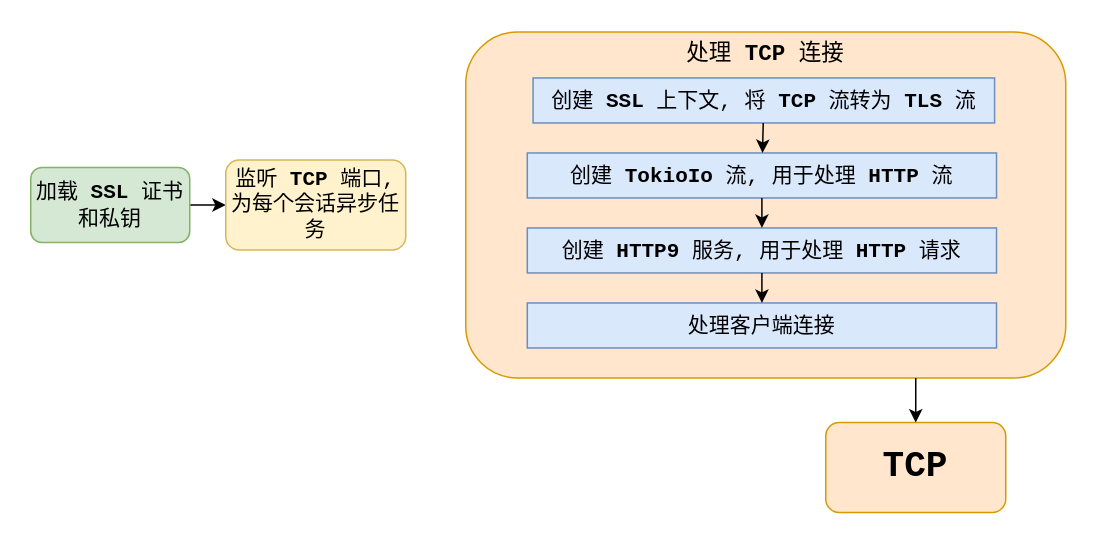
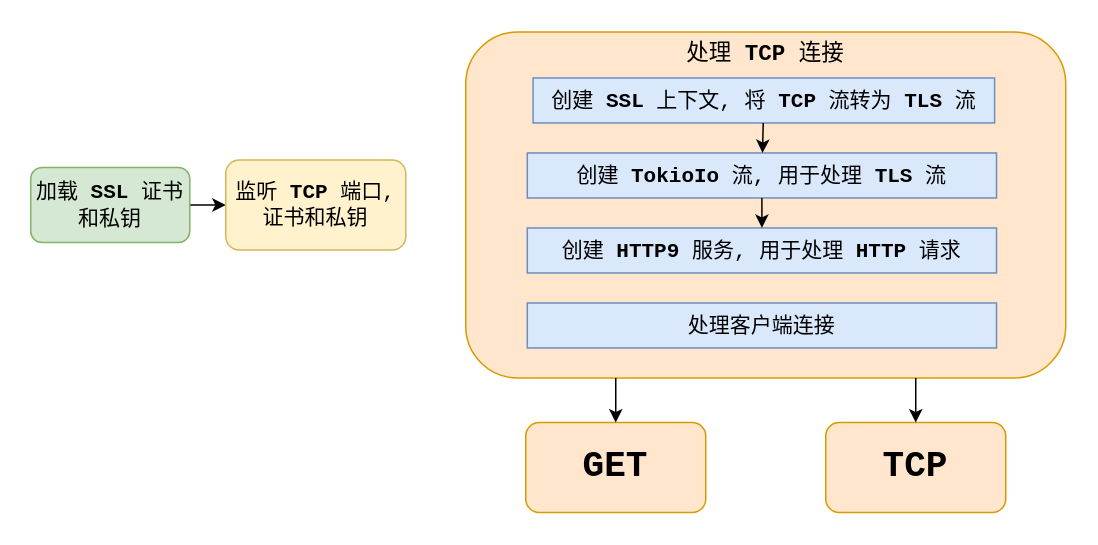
(762, 175) -> (762, 175)
(316, 205) -> (316, 205)
(762, 283) -> none
none -> (616, 395)
none -> (616, 467)
